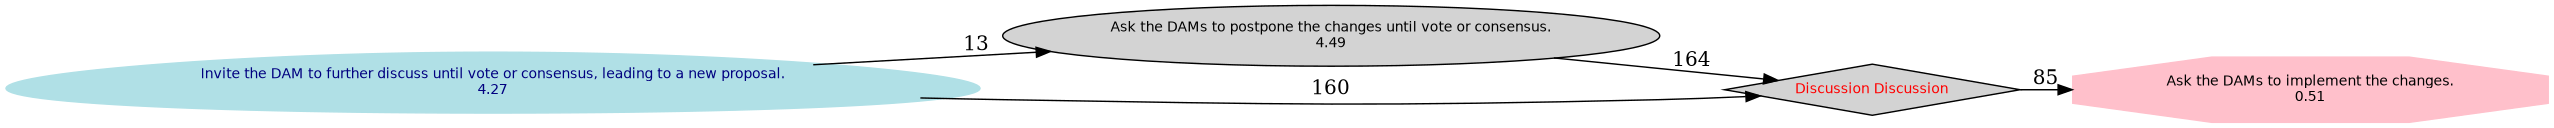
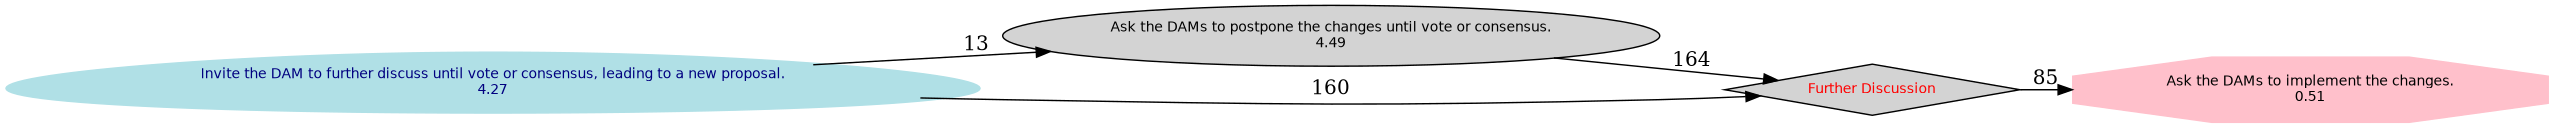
(1872, 90) -> (1872, 90)
